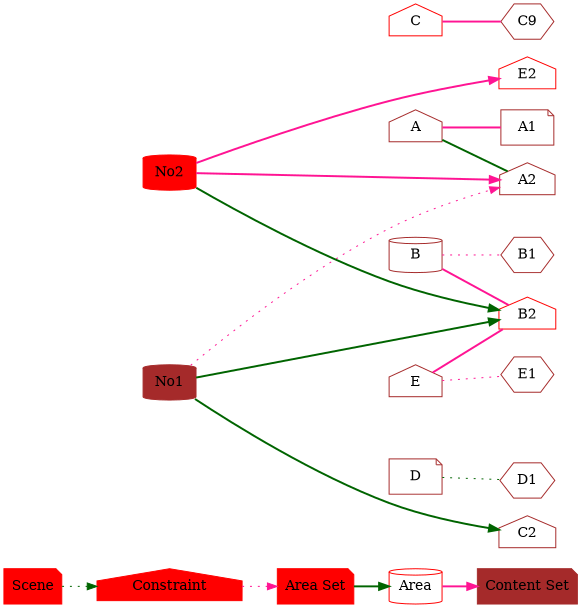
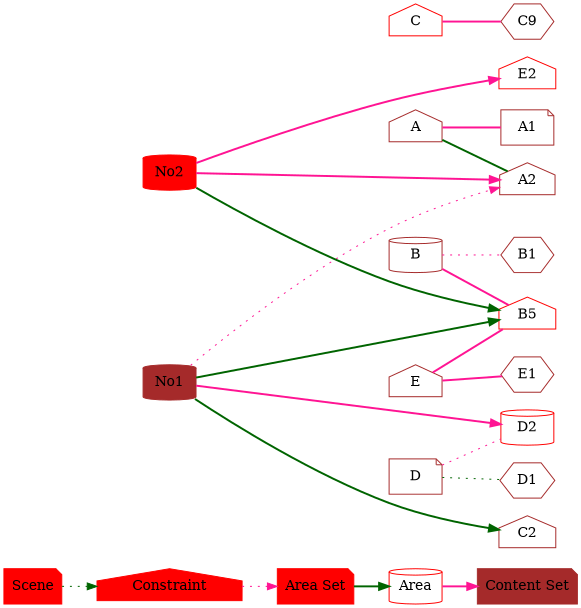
(527, 315) -> (527, 315)
(472, 378) -> (472, 378)
none -> (527, 428)
